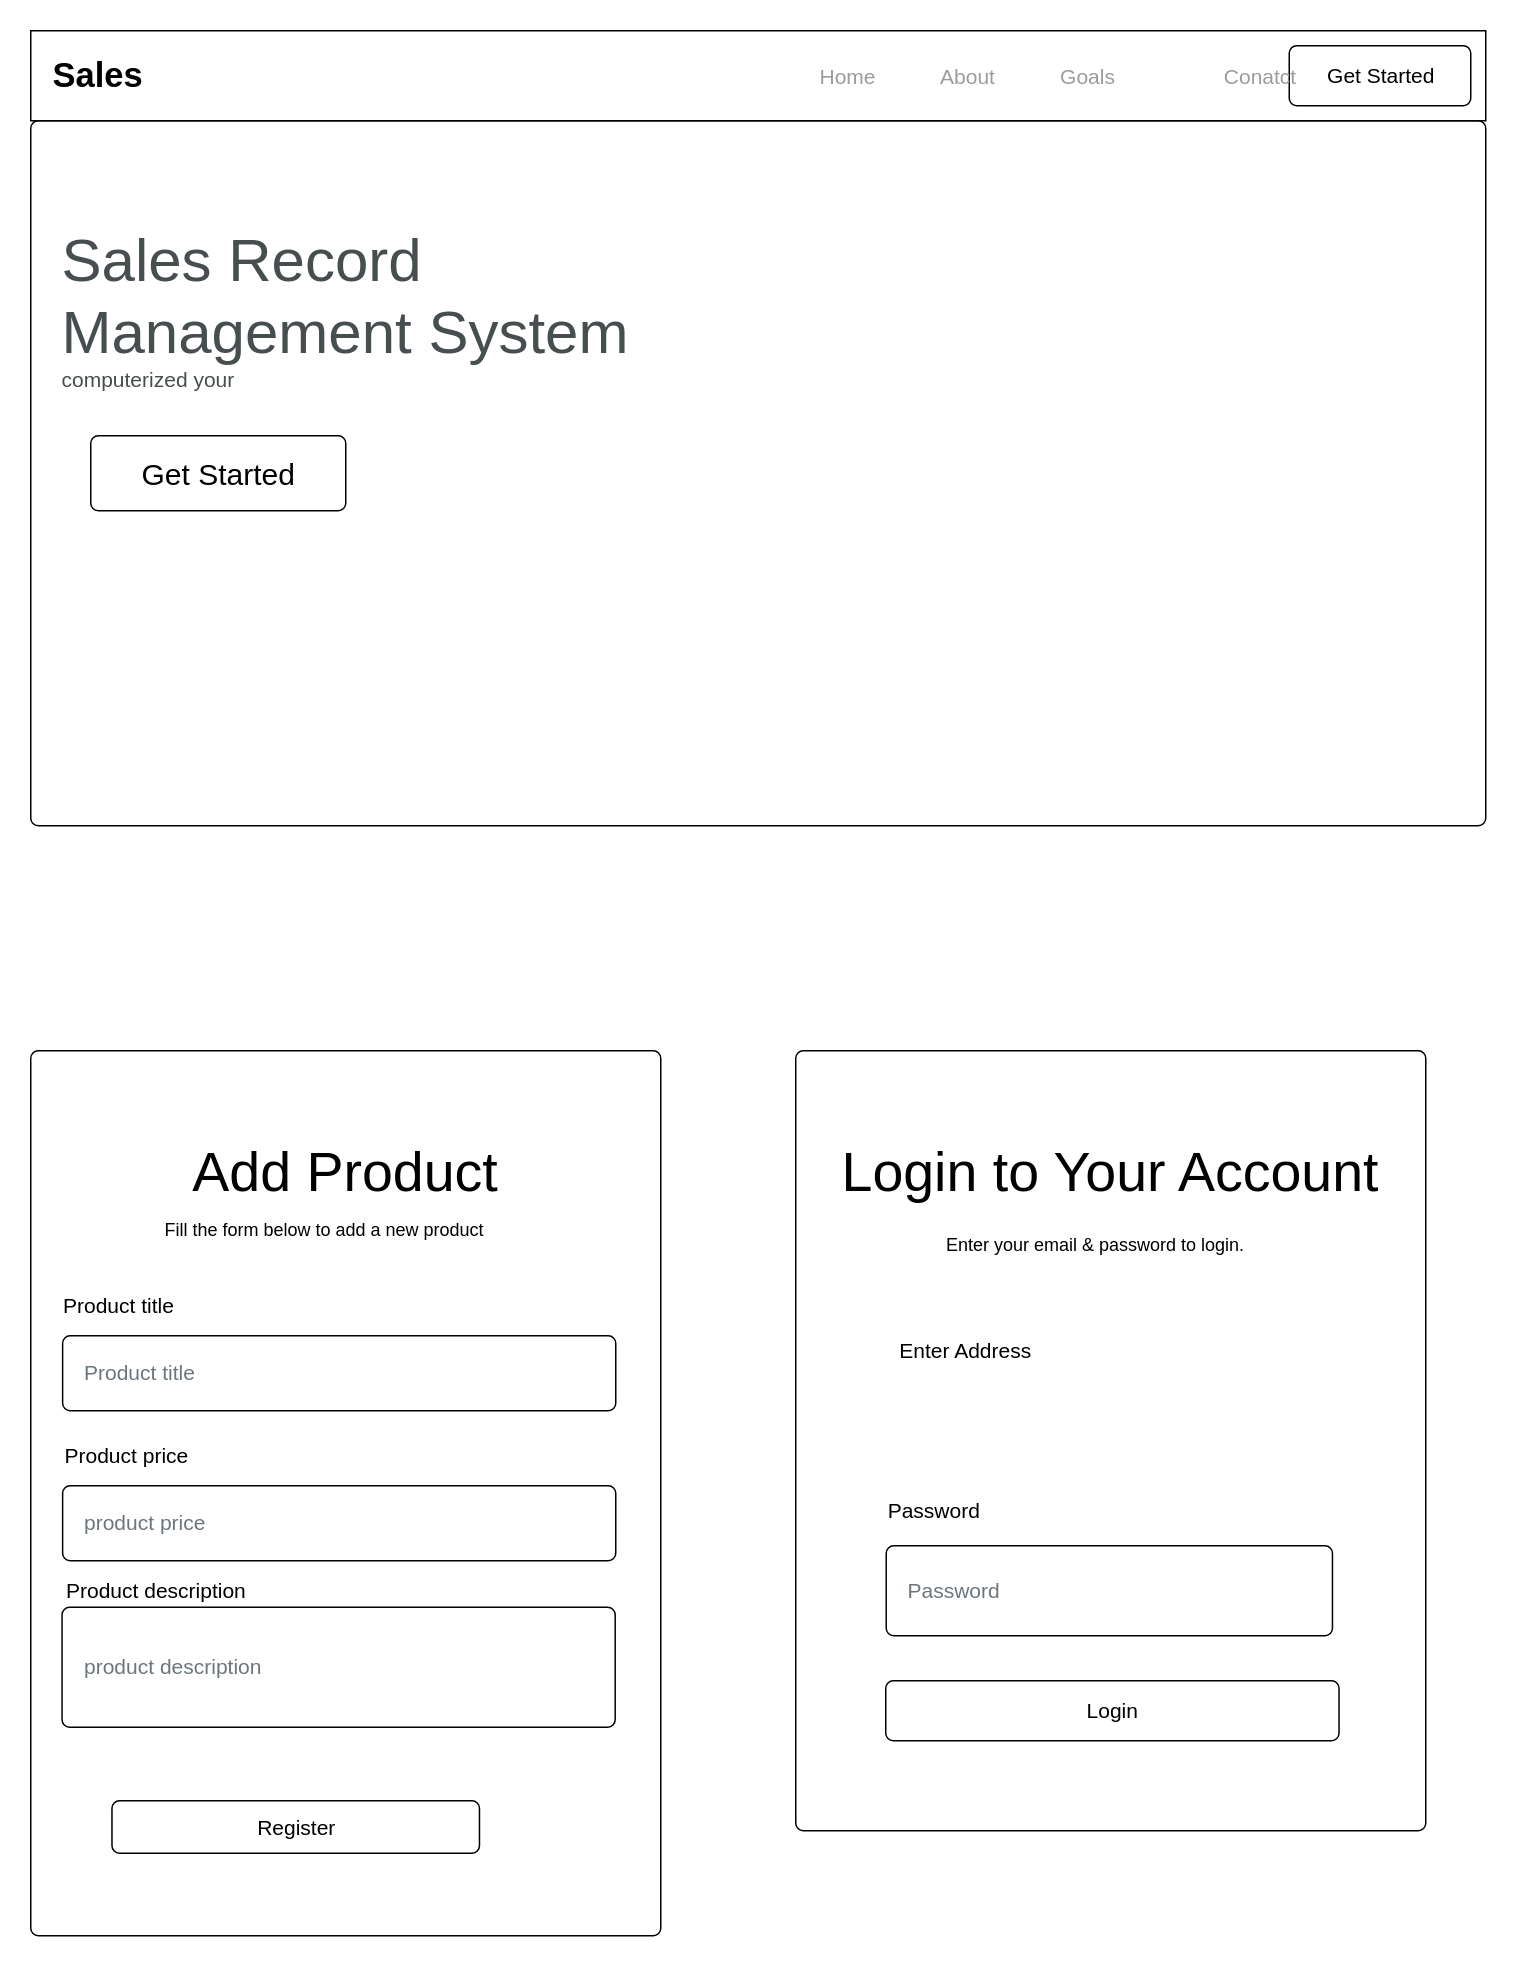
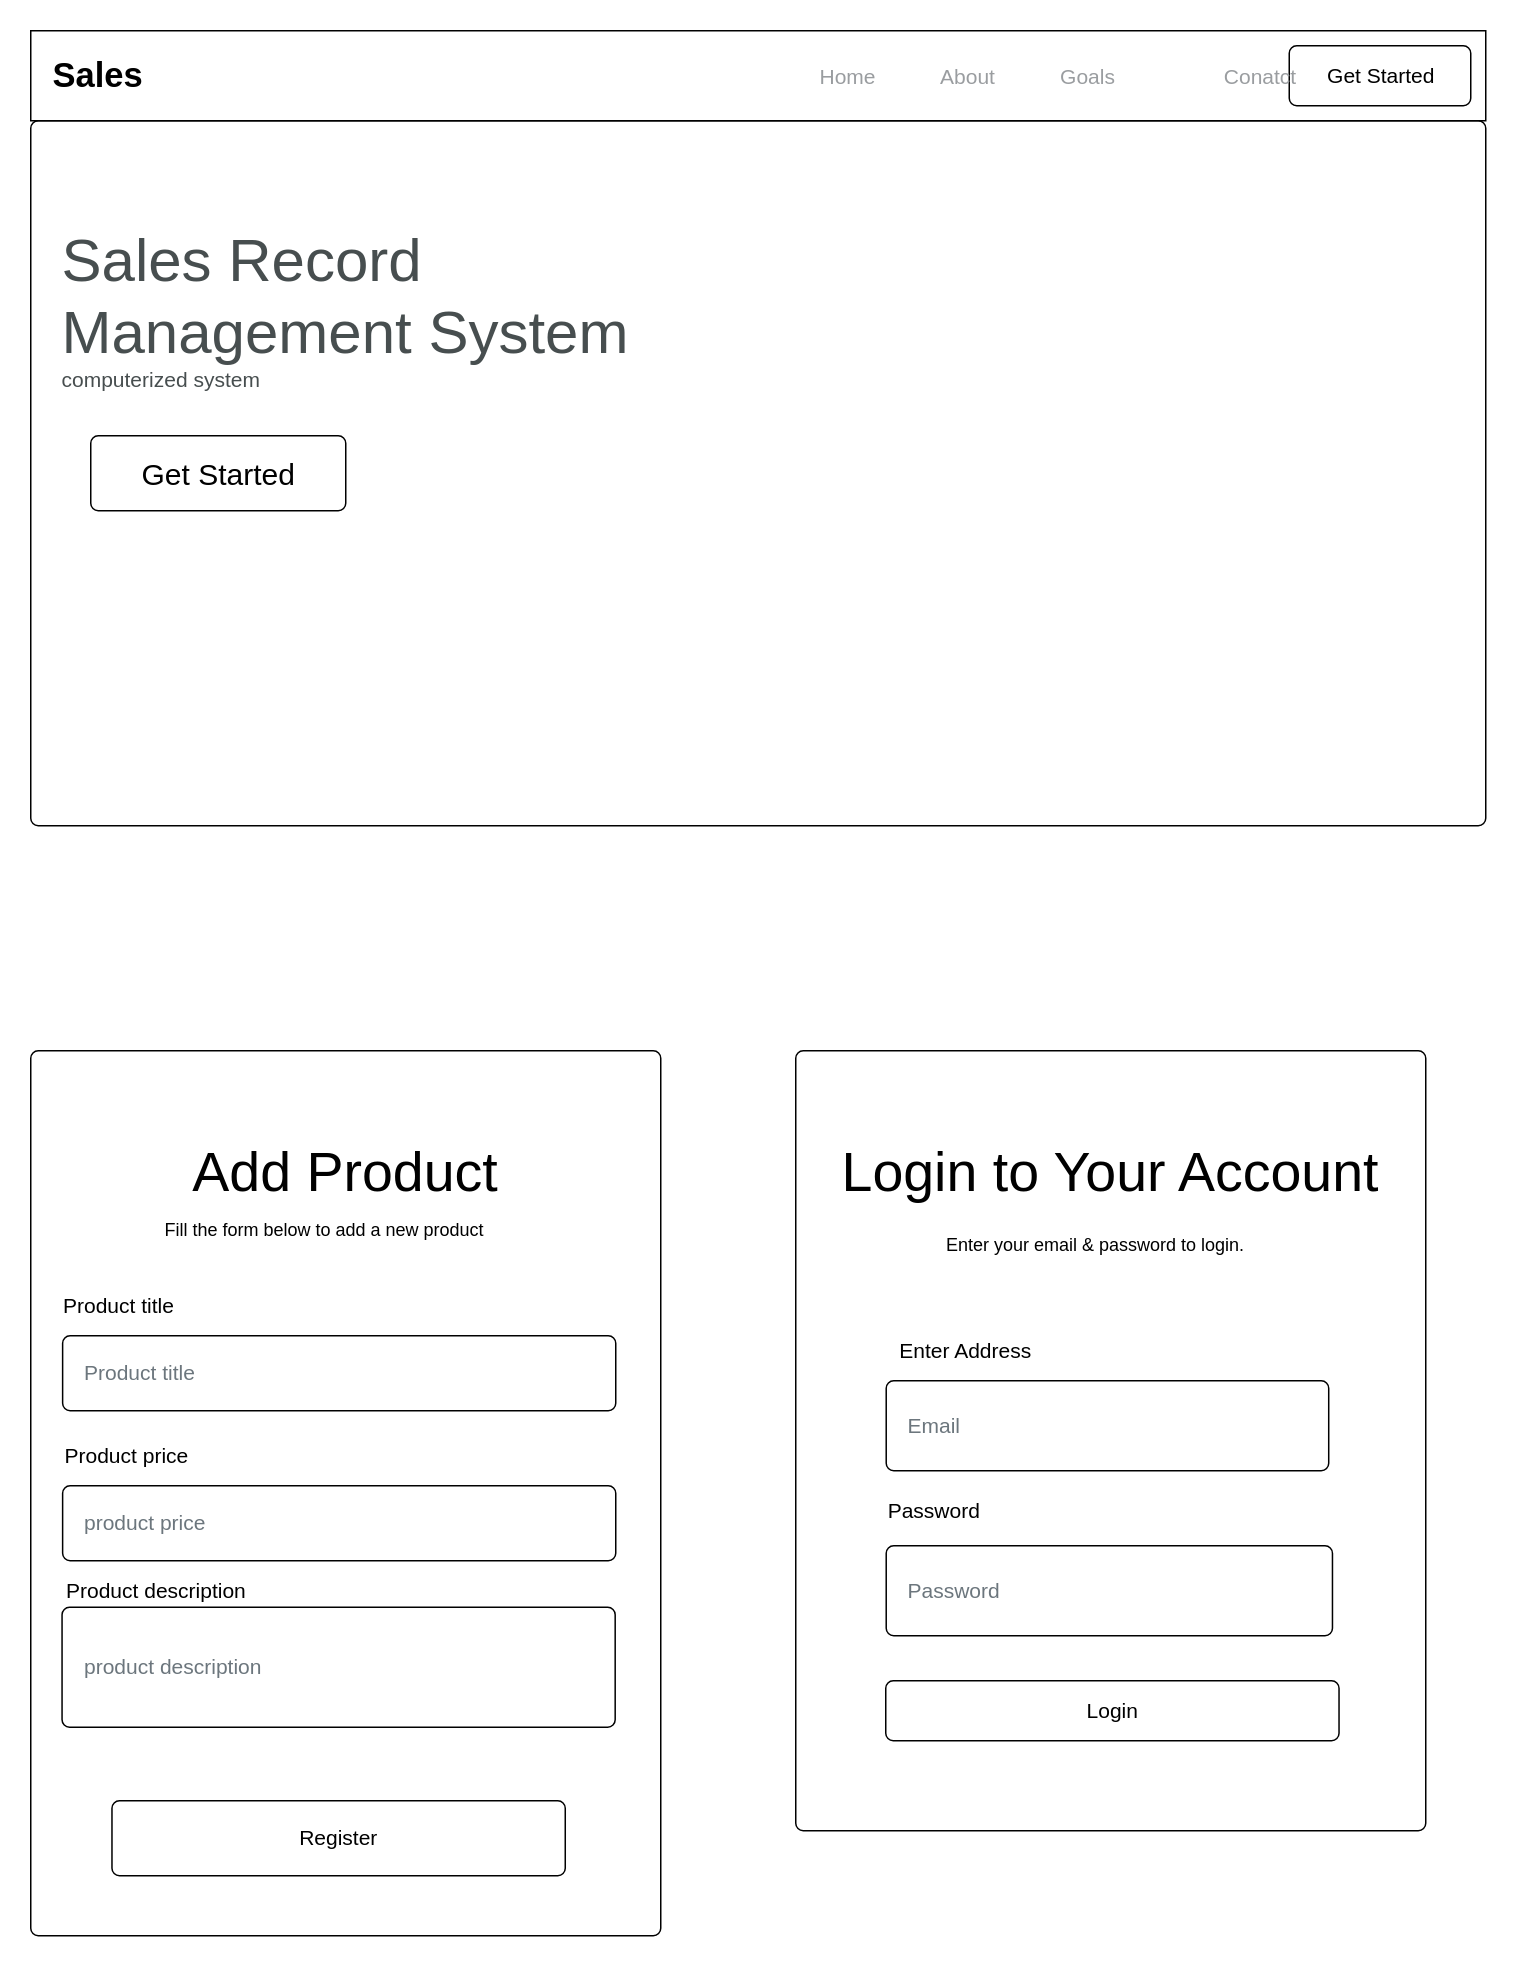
(391, 286) -> (391, 286)
none -> (1107, 1426)
(296, 1827) -> (339, 1838)
